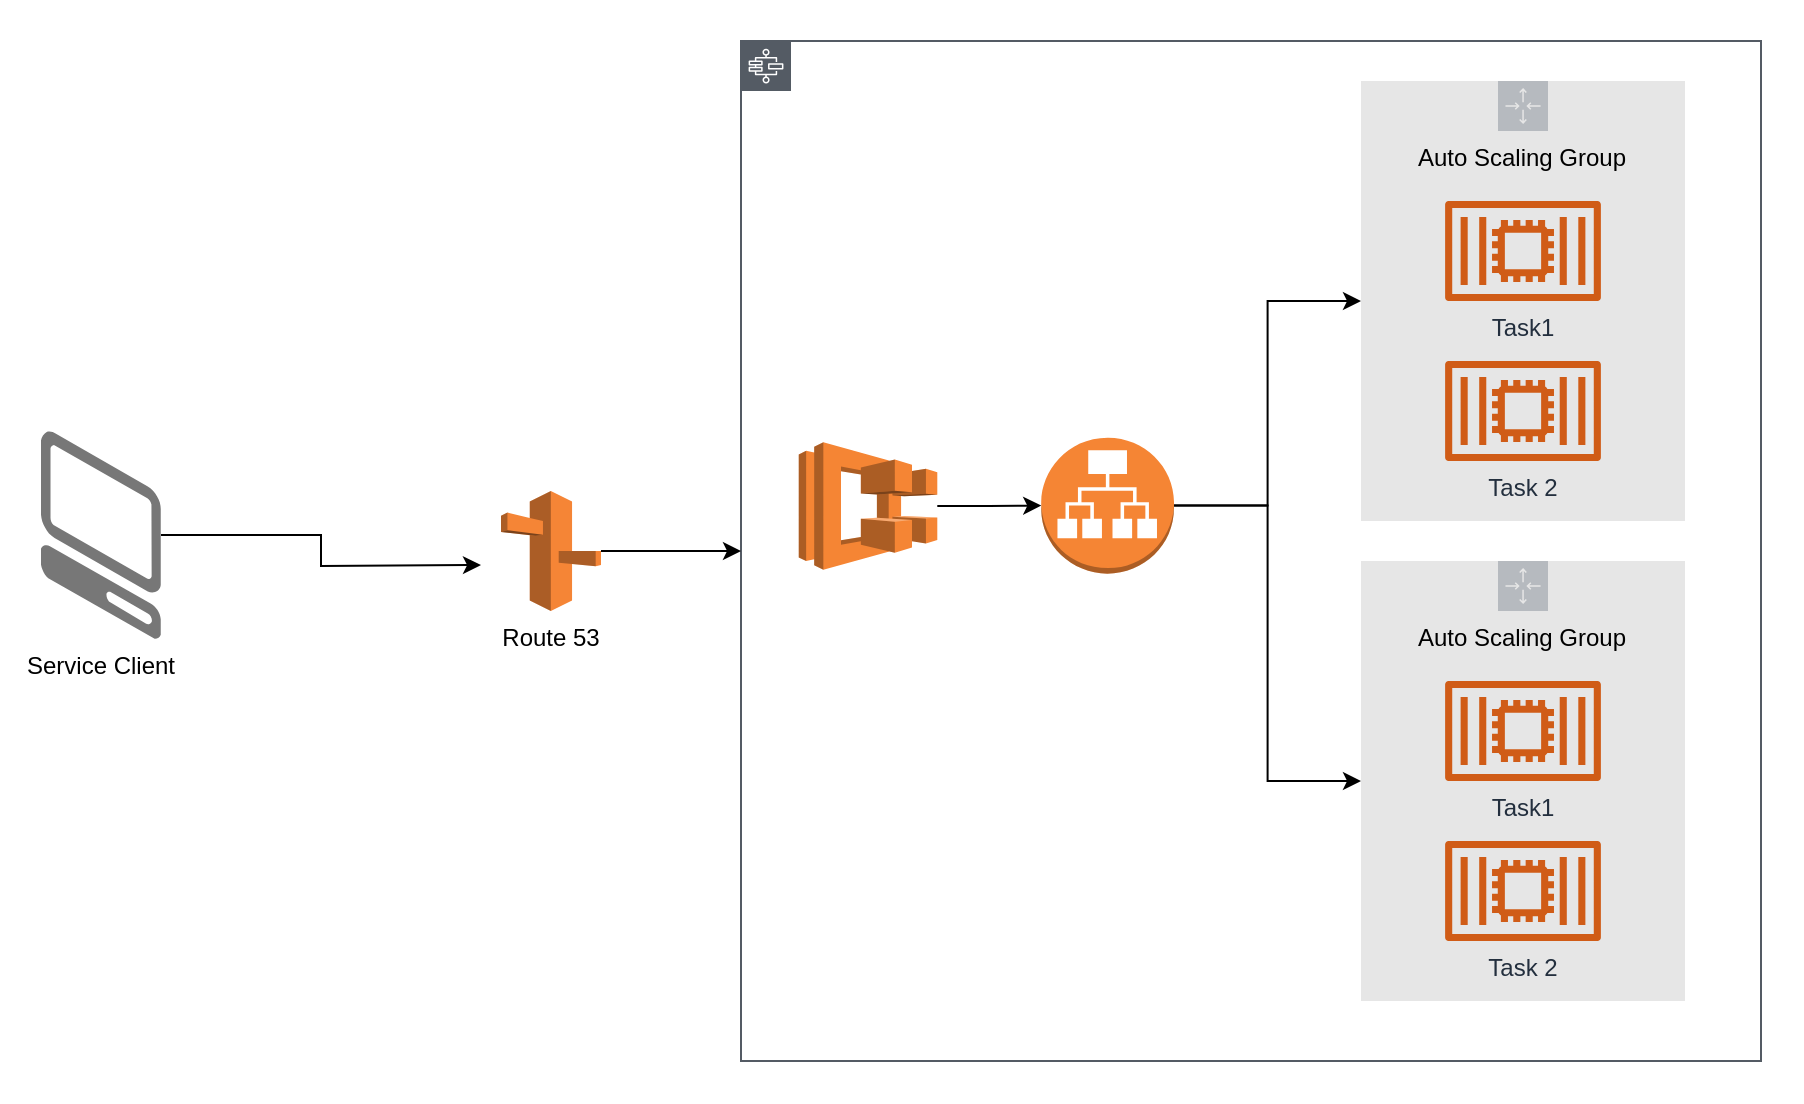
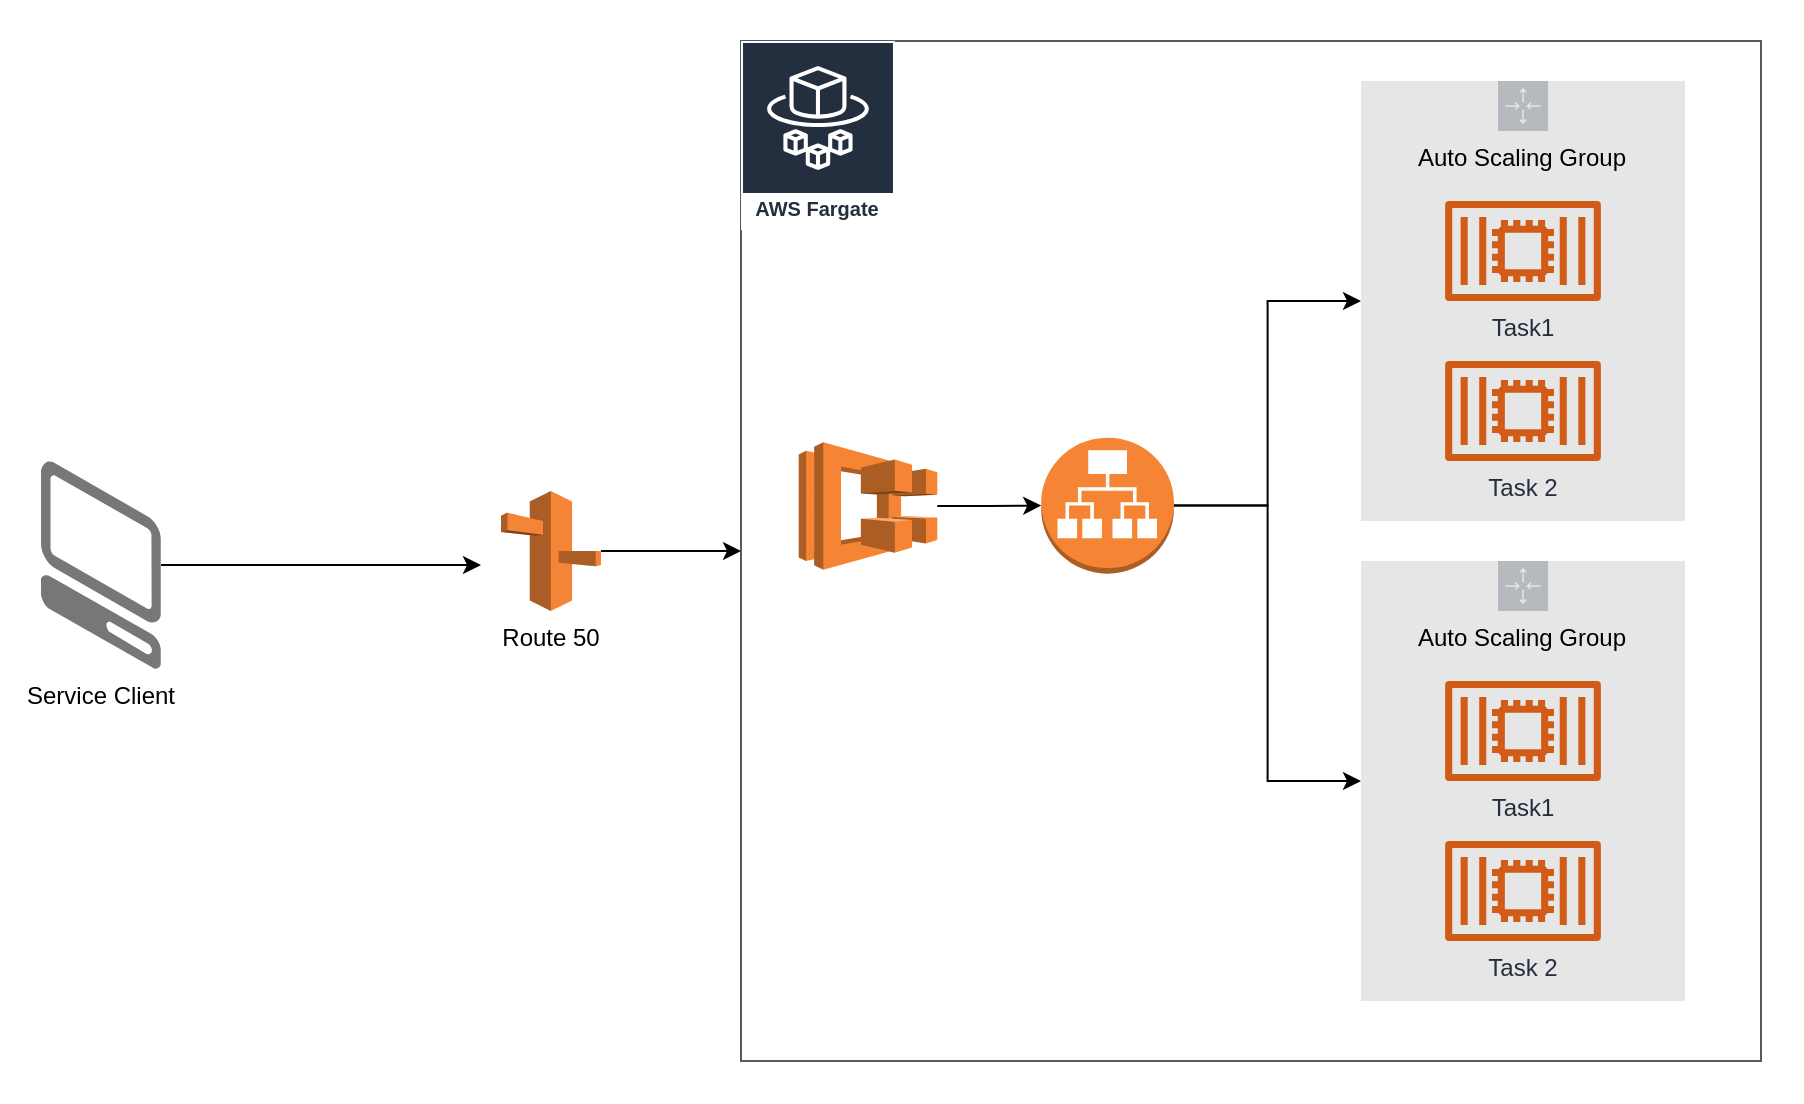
none -> (818, 135)
(101, 535) -> (101, 565)
(552, 639) -> (552, 639)
